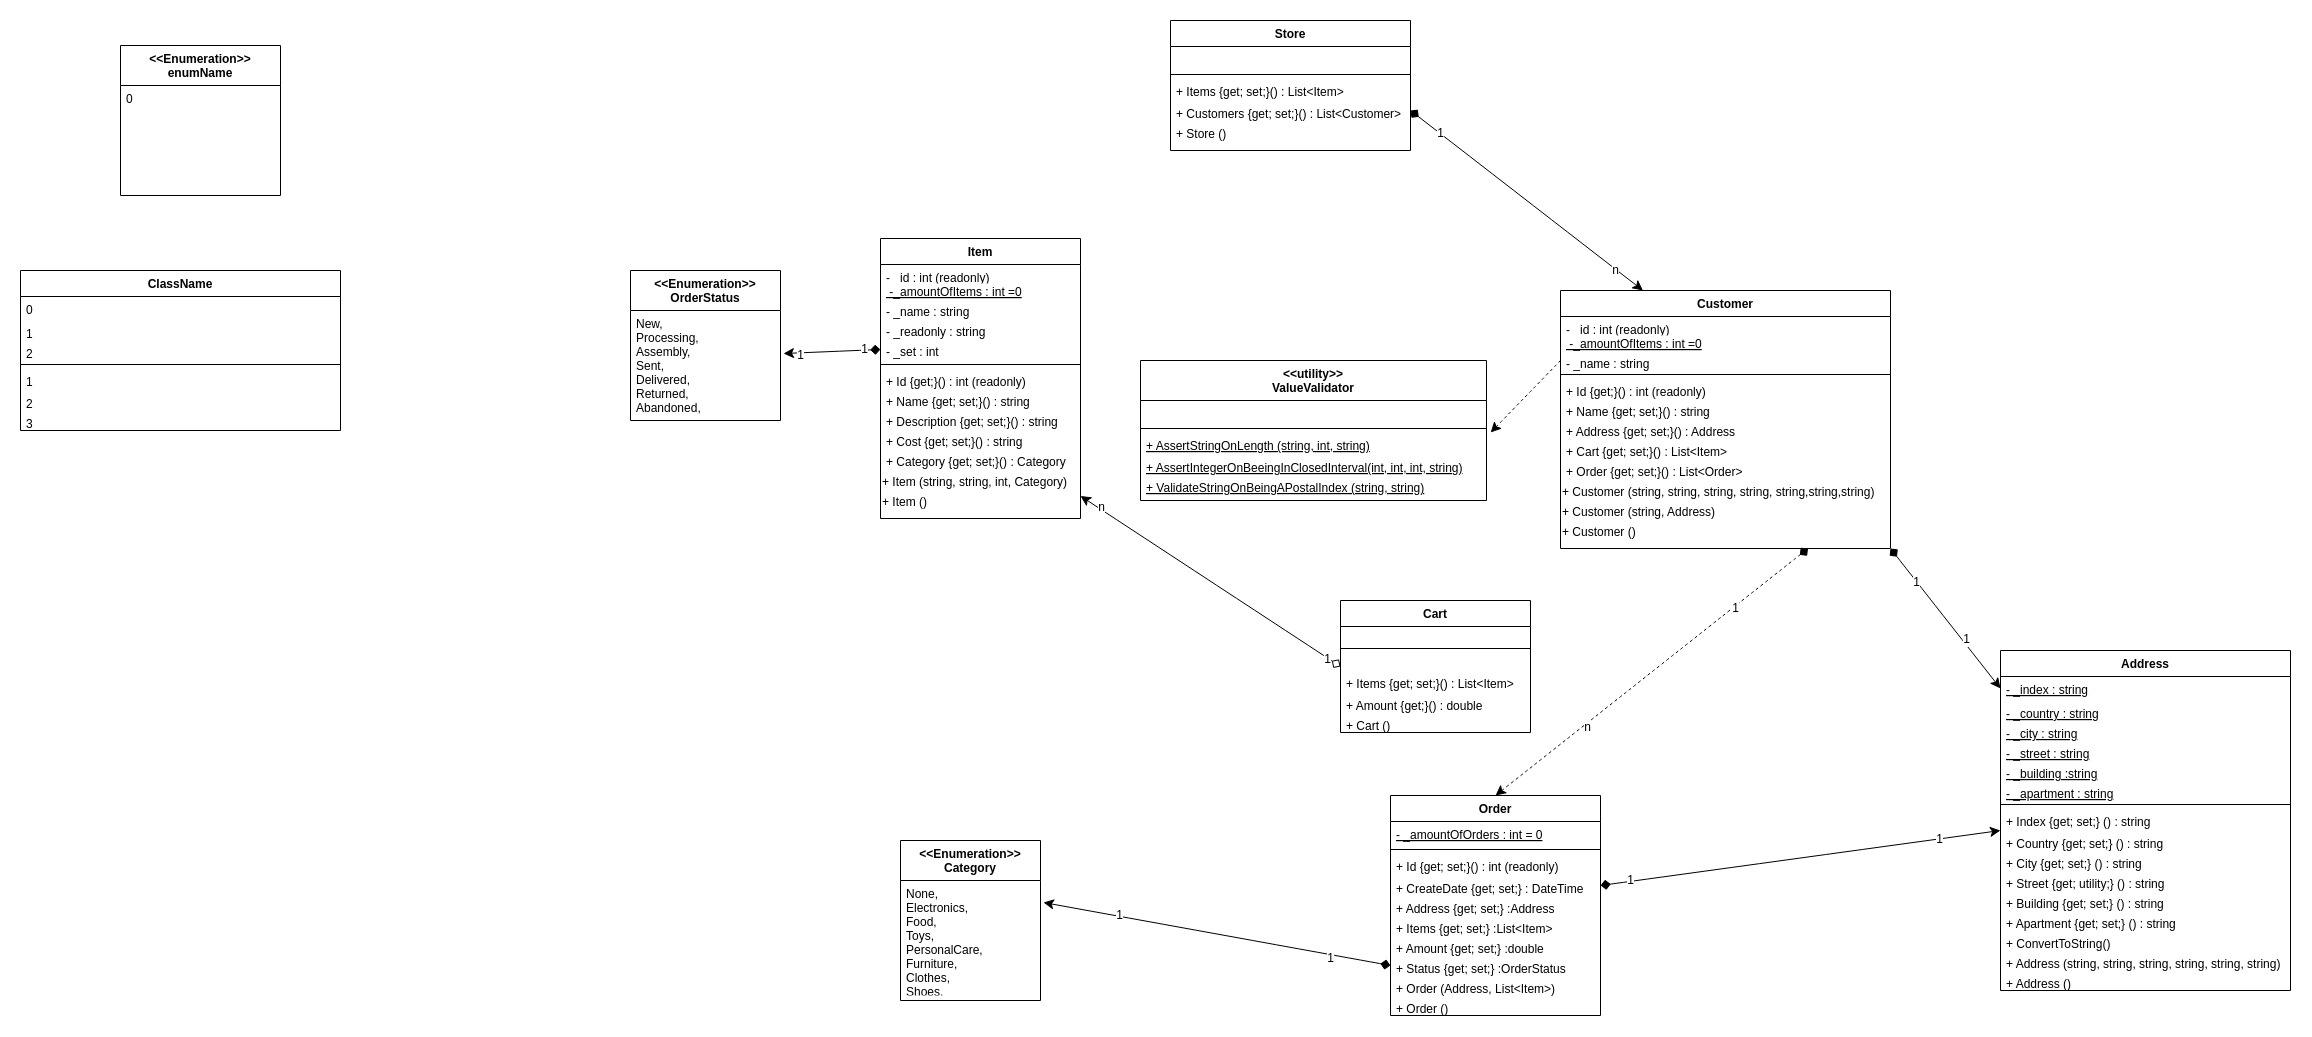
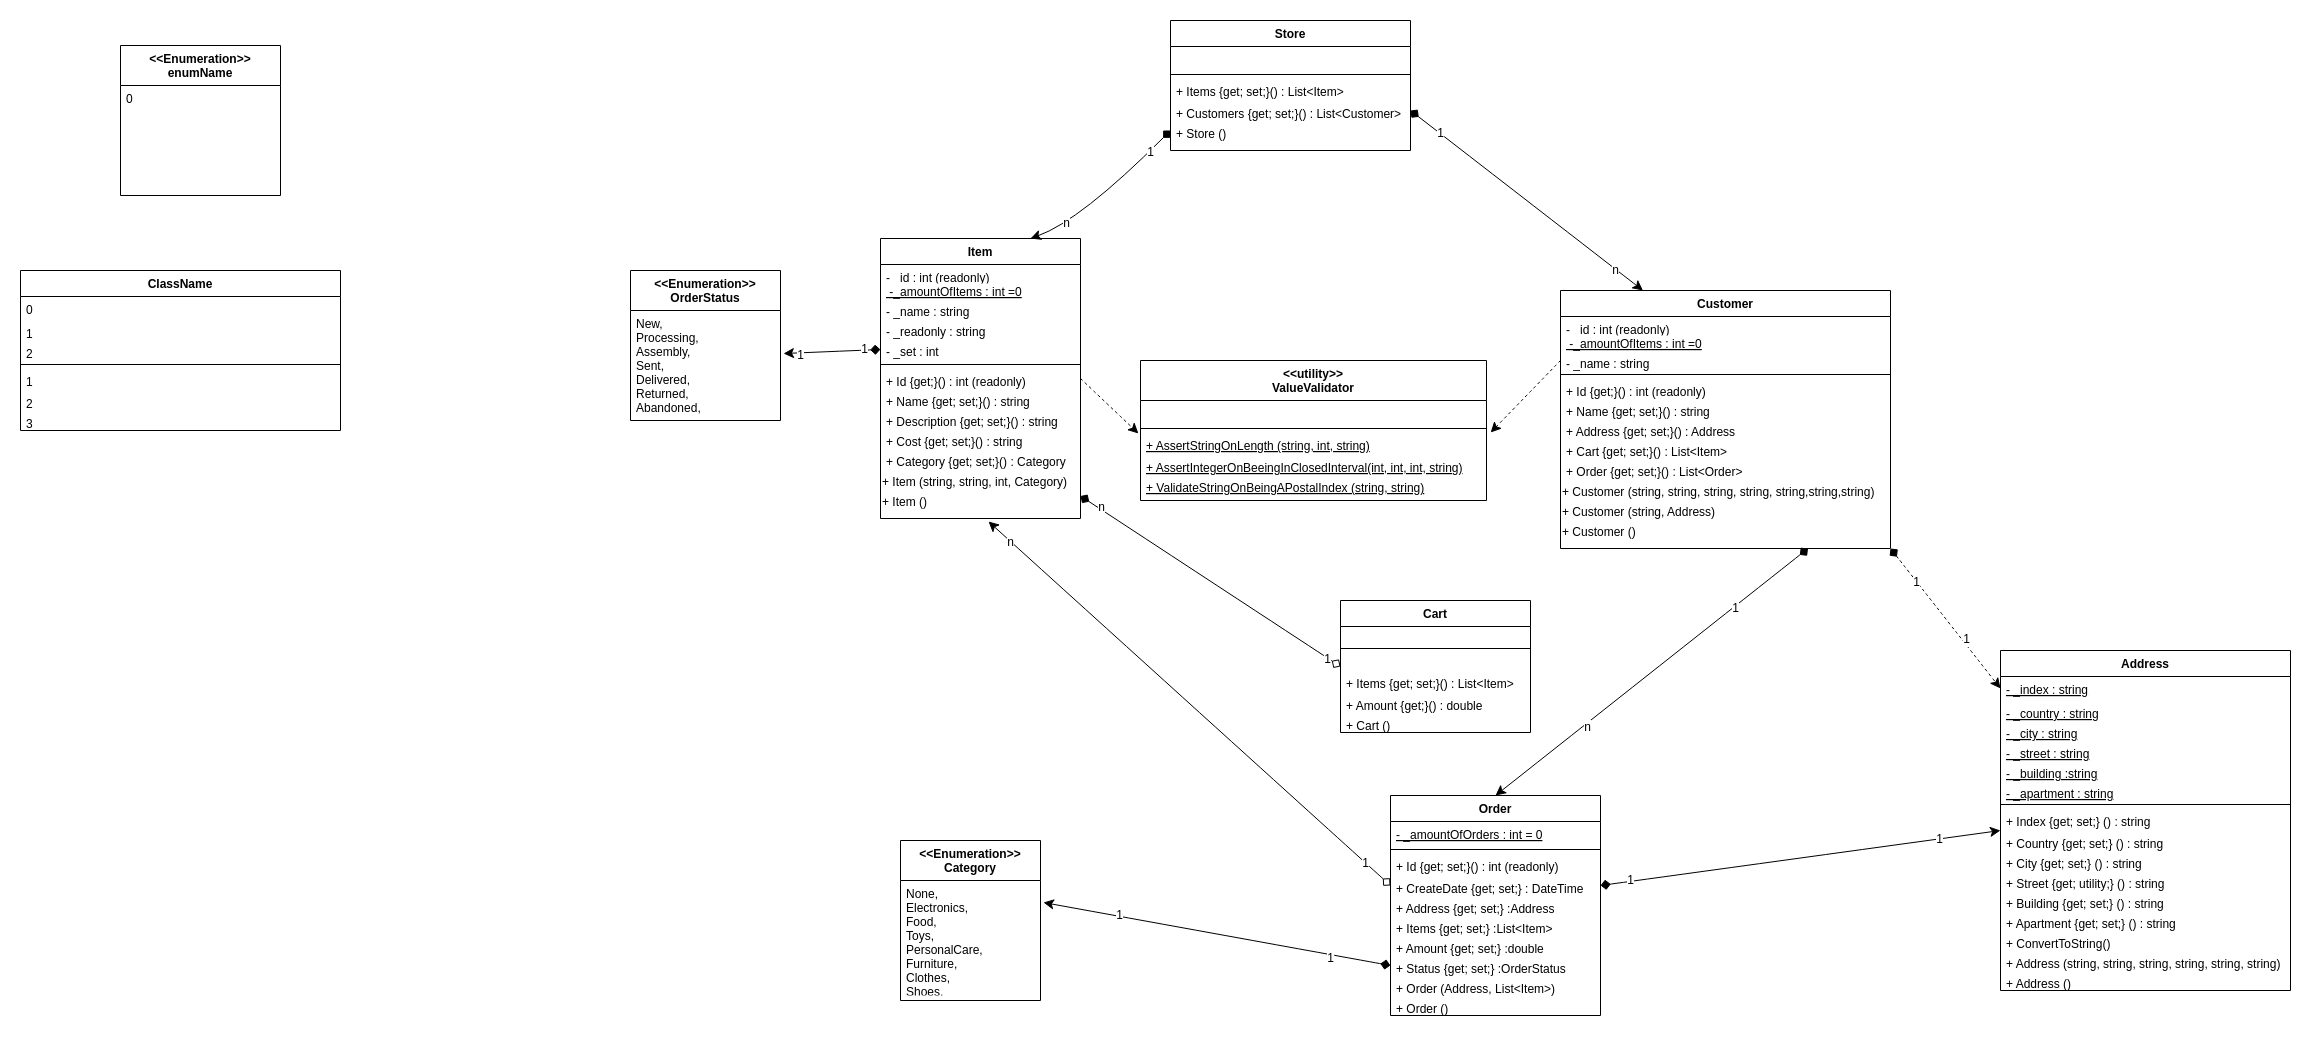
none -> (1106, 191)
none -> (1108, 404)
(1089, 501) -> (1089, 502)
(1957, 634) -> (1957, 634)
(1695, 638) -> (1695, 638)
none -> (1188, 702)
